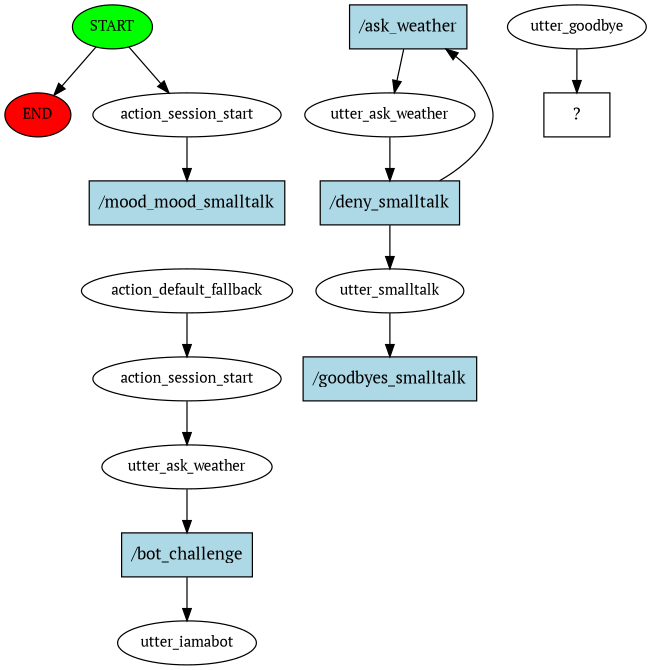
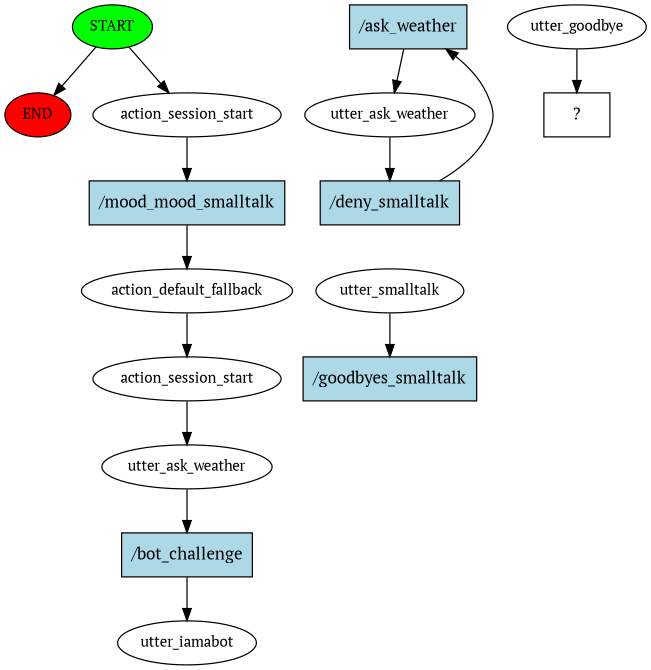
none -> (187, 241)
(390, 241) -> none
